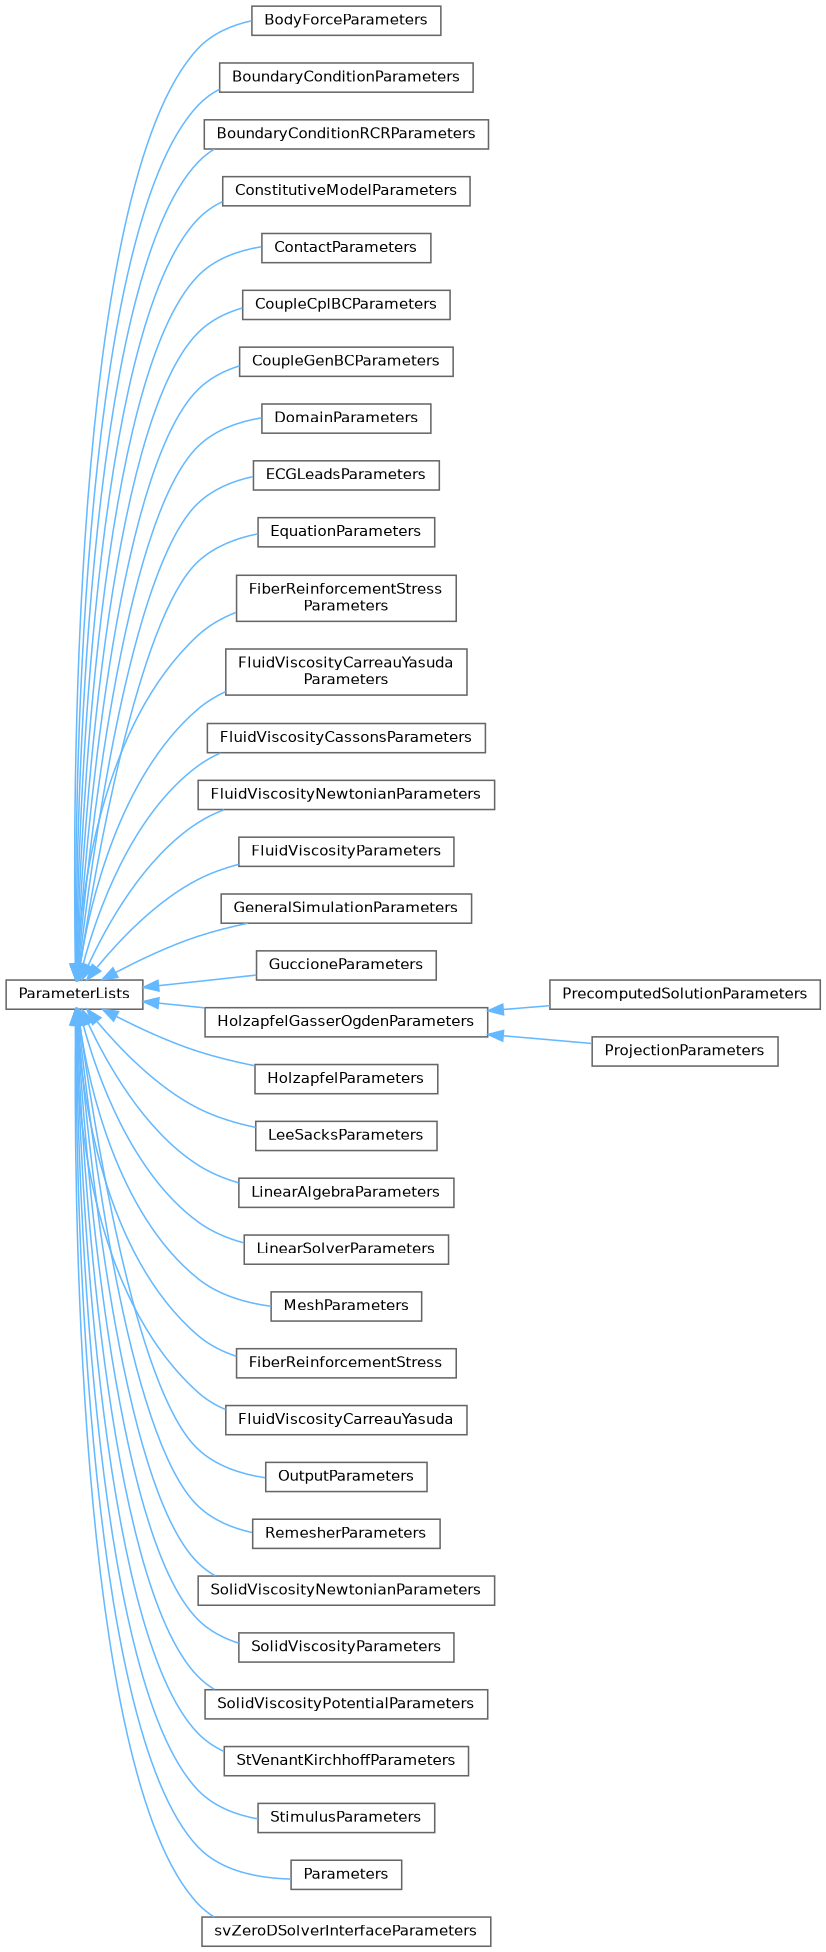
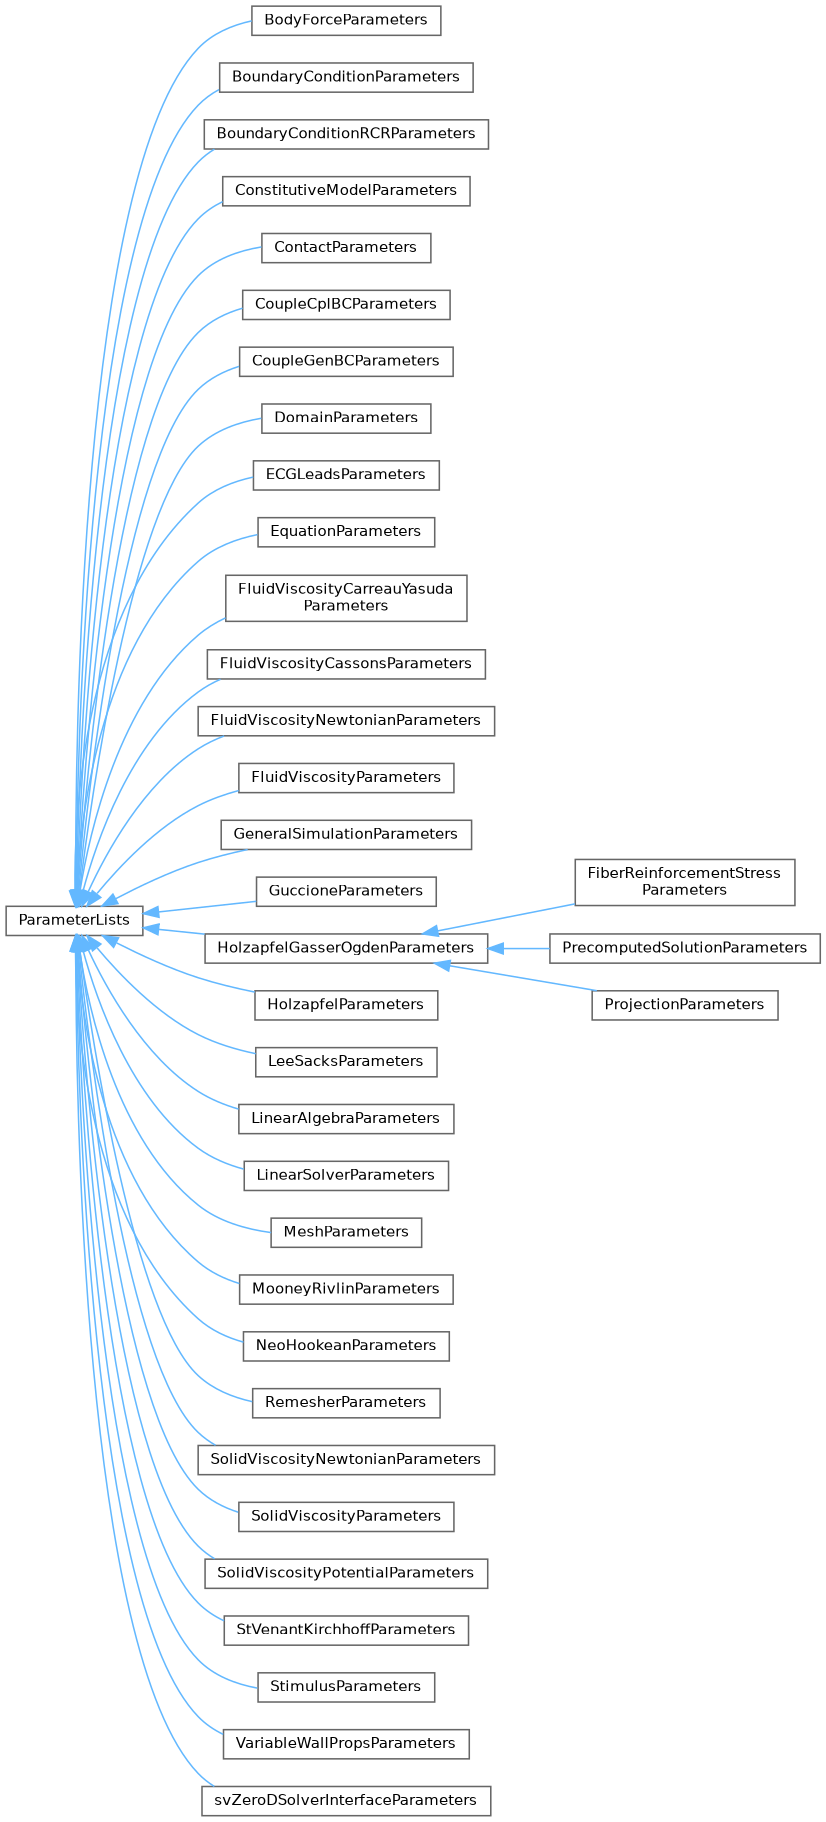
(146, 704) -> (506, 917)
(346, 1363) -> (346, 1290)
(346, 1420) -> (346, 1346)
(346, 1477) -> none
(346, 1875) -> (346, 1744)
